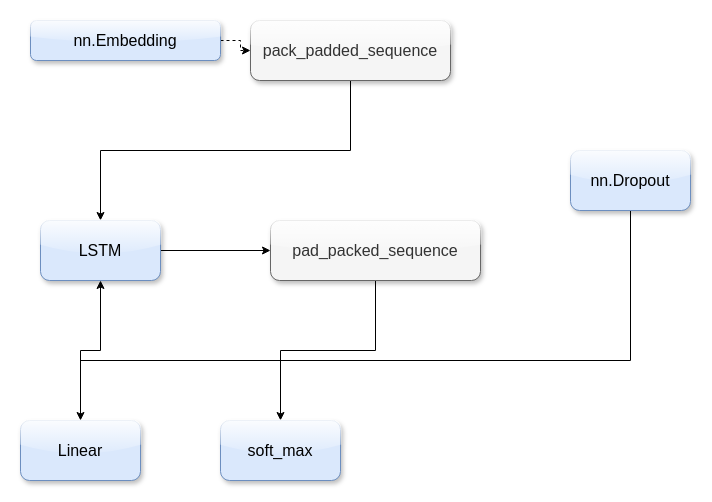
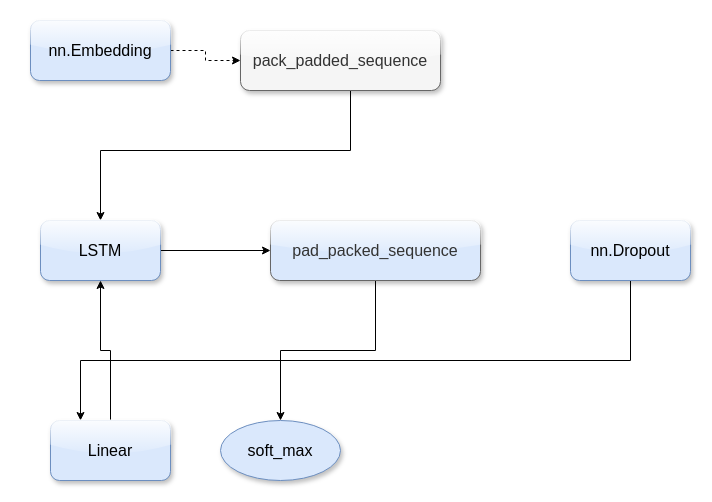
(126, 41) -> (101, 51)
(351, 51) -> (341, 61)
(631, 181) -> (631, 251)
(376, 251) -> (376, 251)
(81, 451) -> (111, 451)
(281, 451) -> (281, 451)
